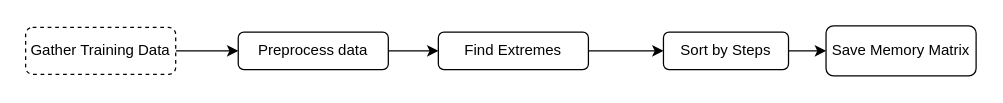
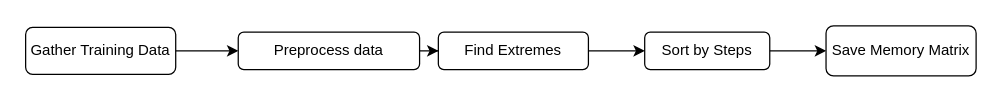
(101, 51) -> (101, 51)
(313, 51) -> (329, 51)
(726, 51) -> (707, 51)
